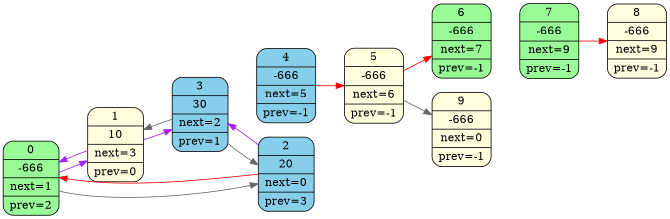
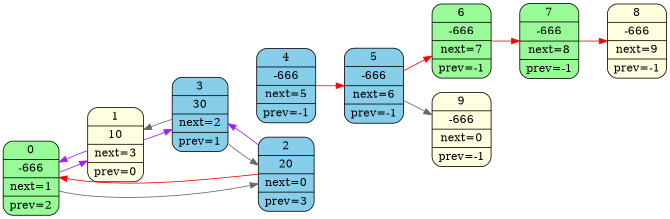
none -> (501, 41)
(549, 50) -> (549, 50)
(374, 86) -> (374, 86)
